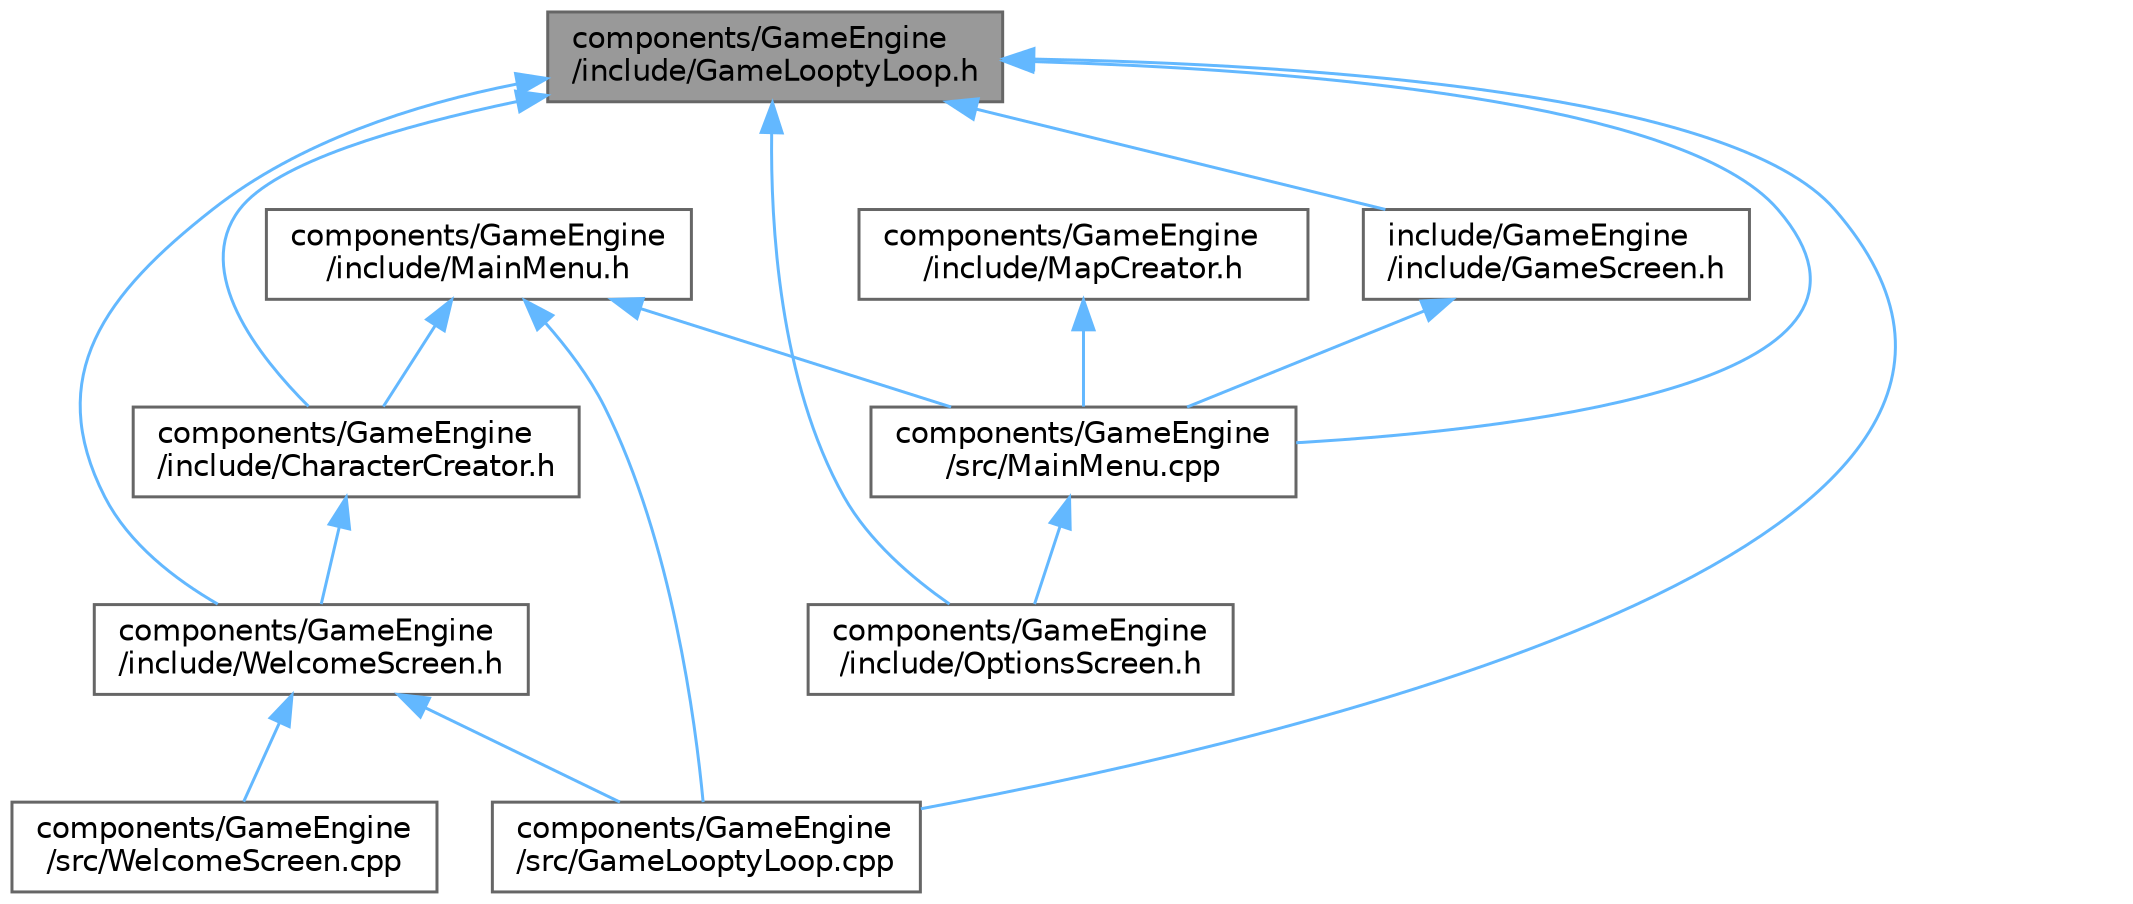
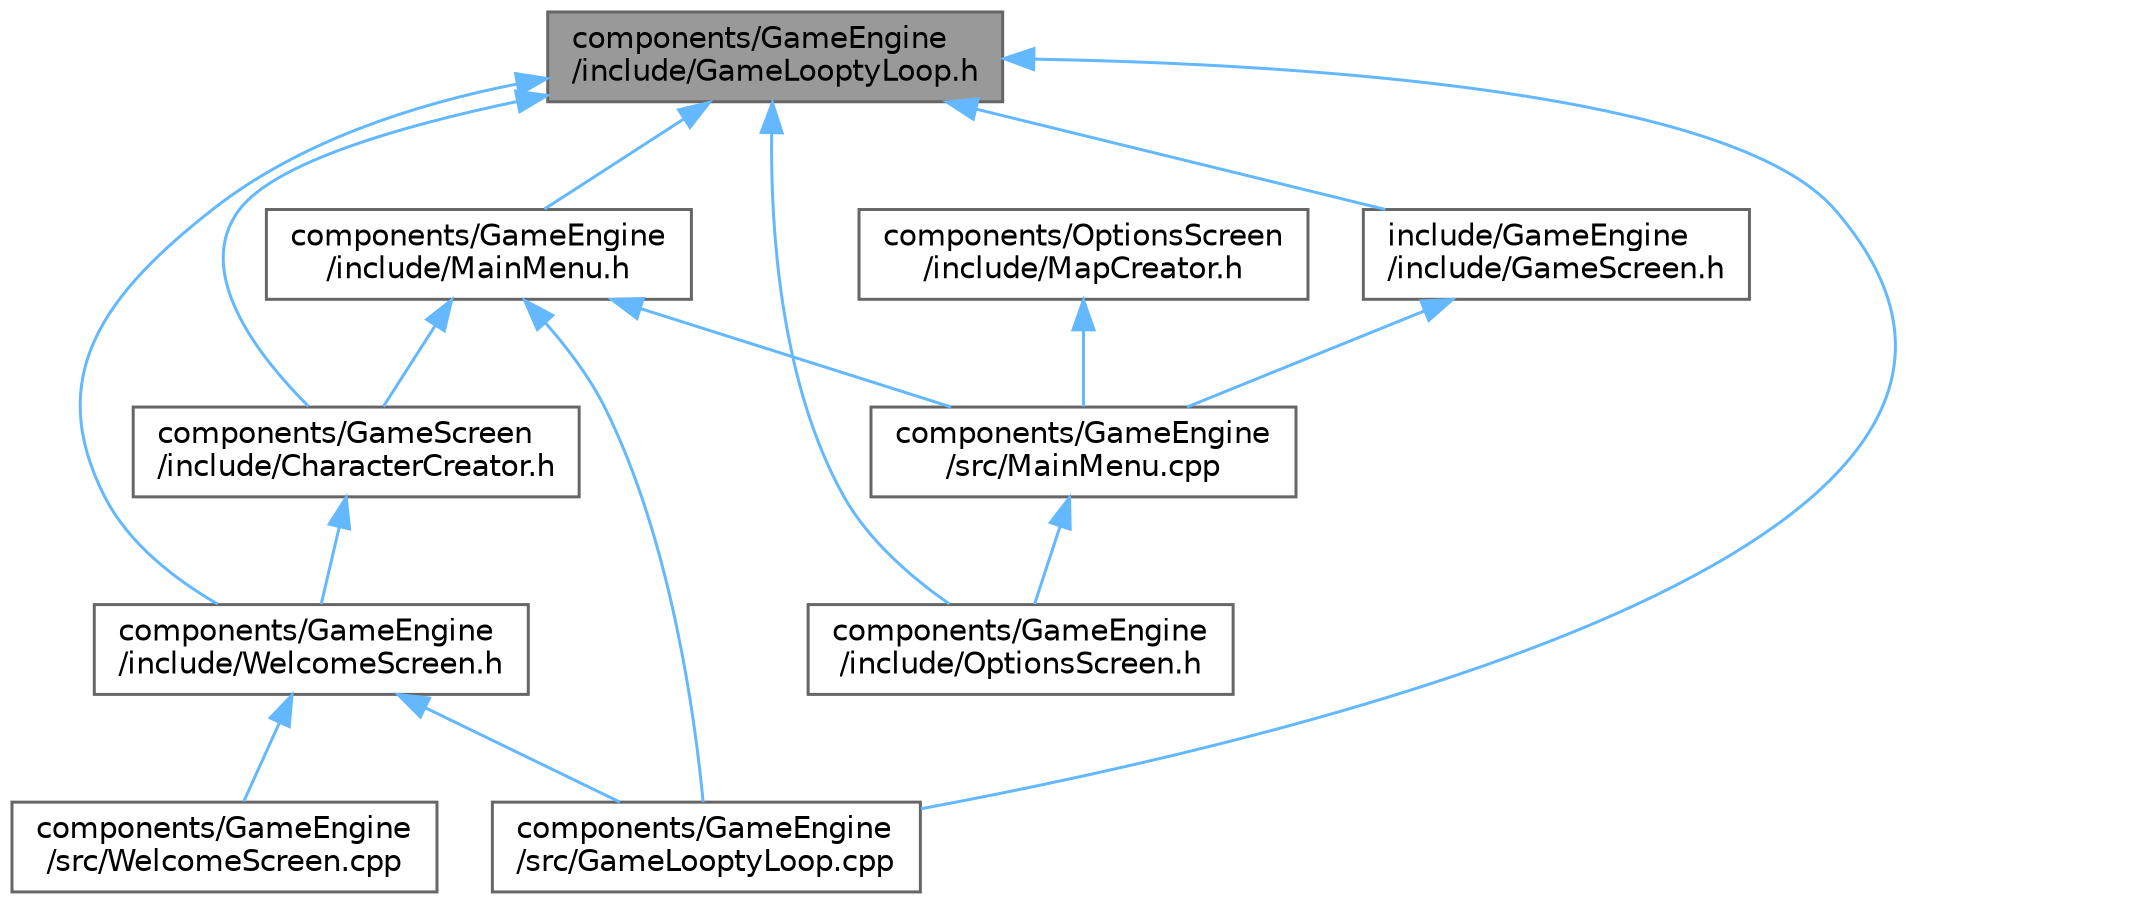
(1727, 171) -> (614, 164)
(1083, 254) -> (1083, 254)
(356, 452) -> (356, 452)
